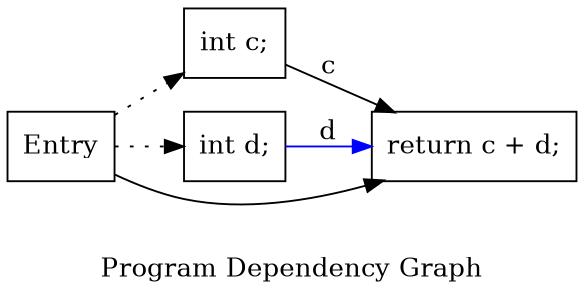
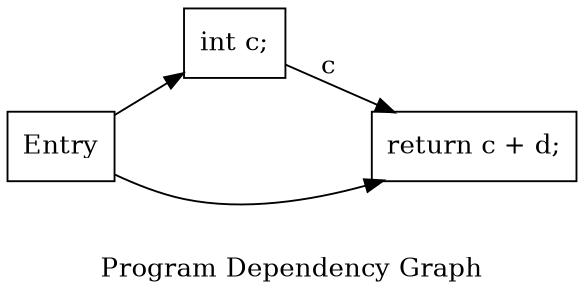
(141, 99) -> (141, 99)
(235, 146) -> none
